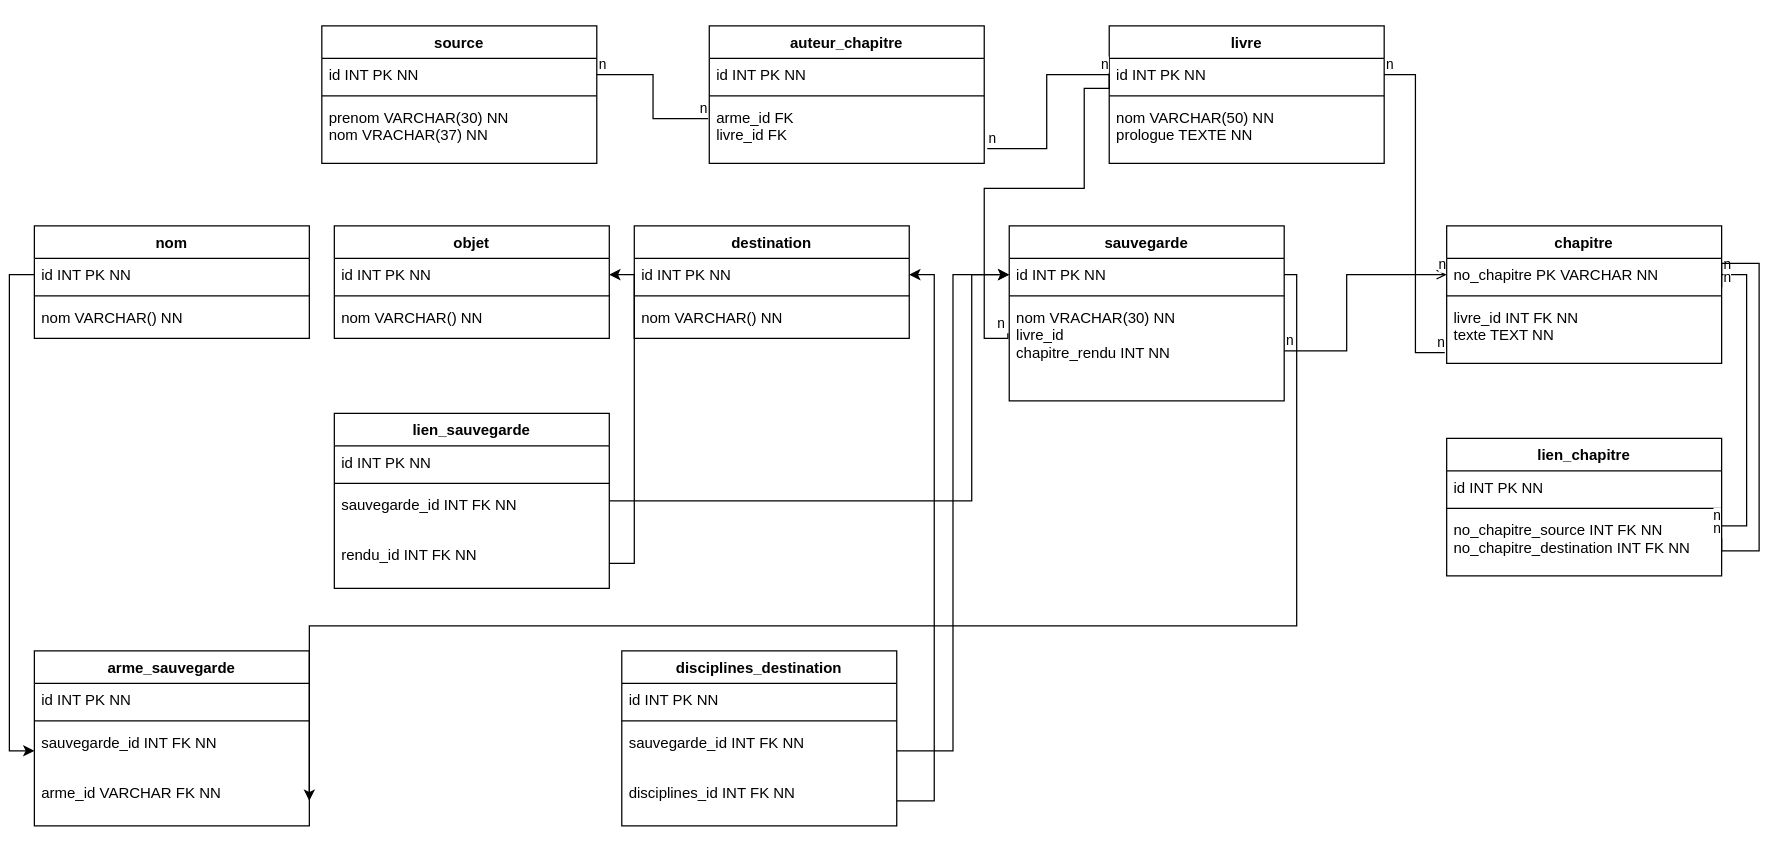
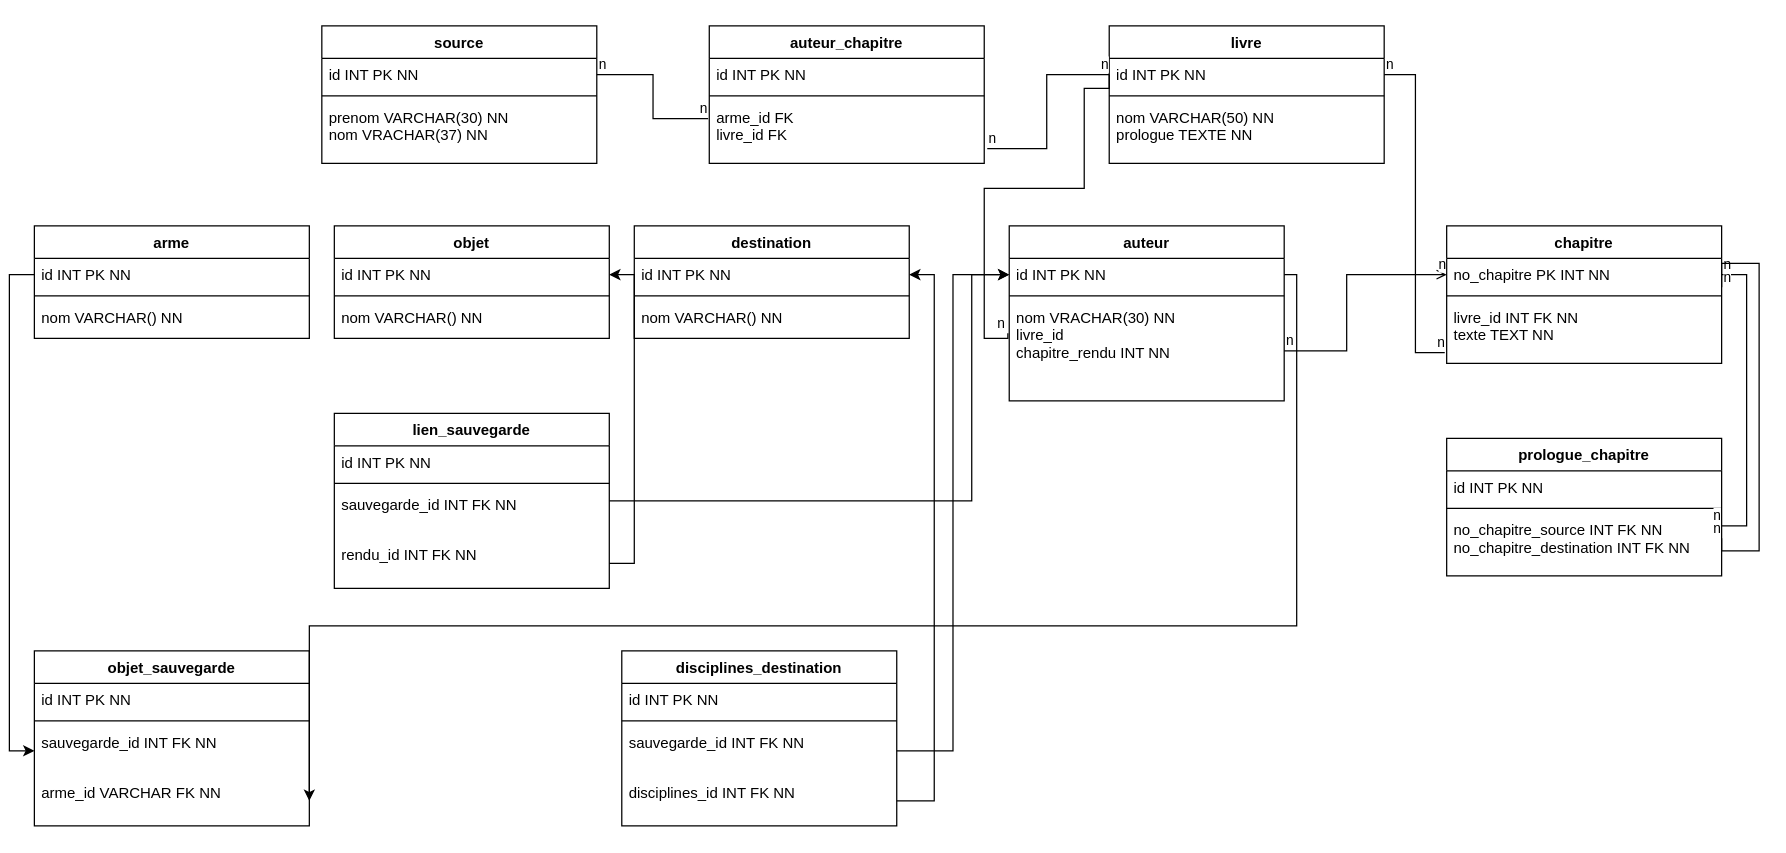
(171, 243) -> (171, 243)
(1146, 243) -> (1146, 243)
(1551, 275) -> (1534, 275)
(1584, 455) -> (1584, 455)
(171, 668) -> (171, 668)
